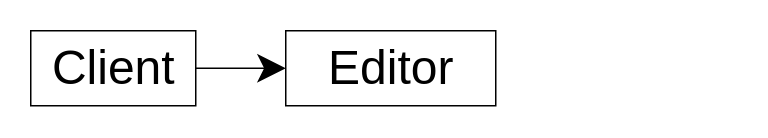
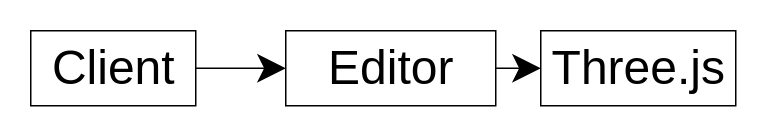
none -> (514, 68)
none -> (638, 68)
